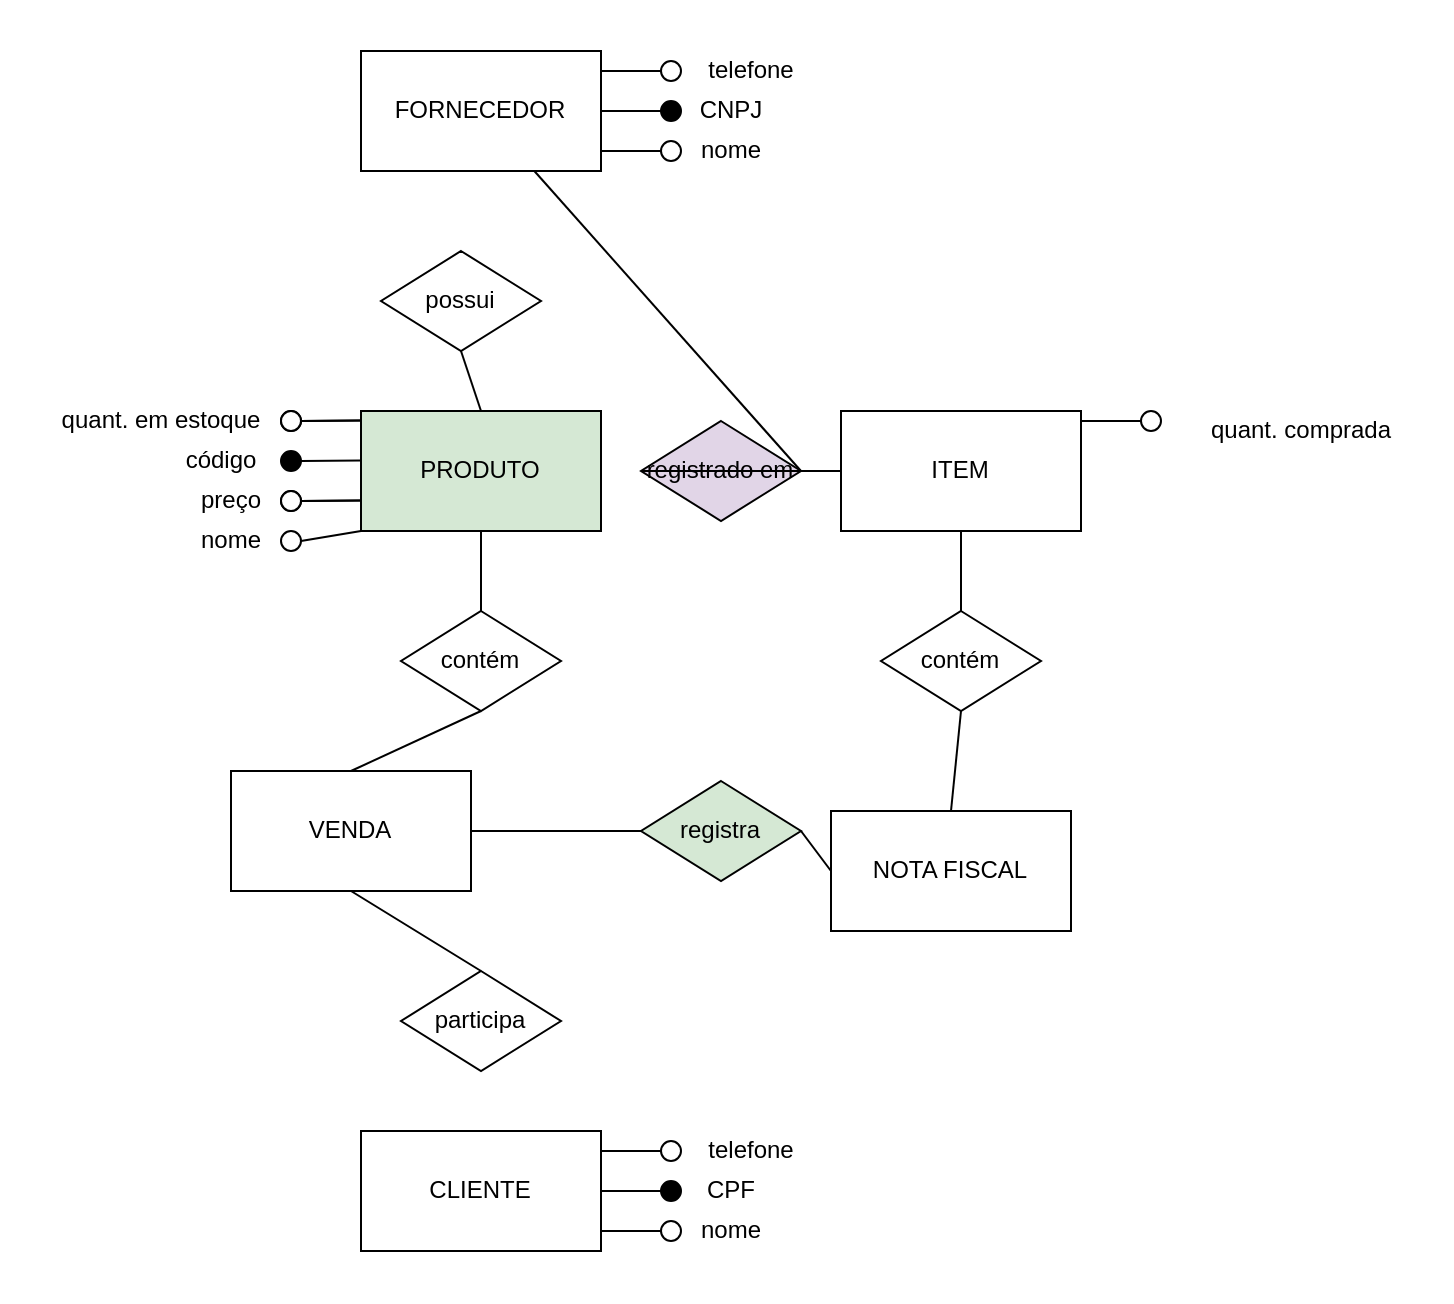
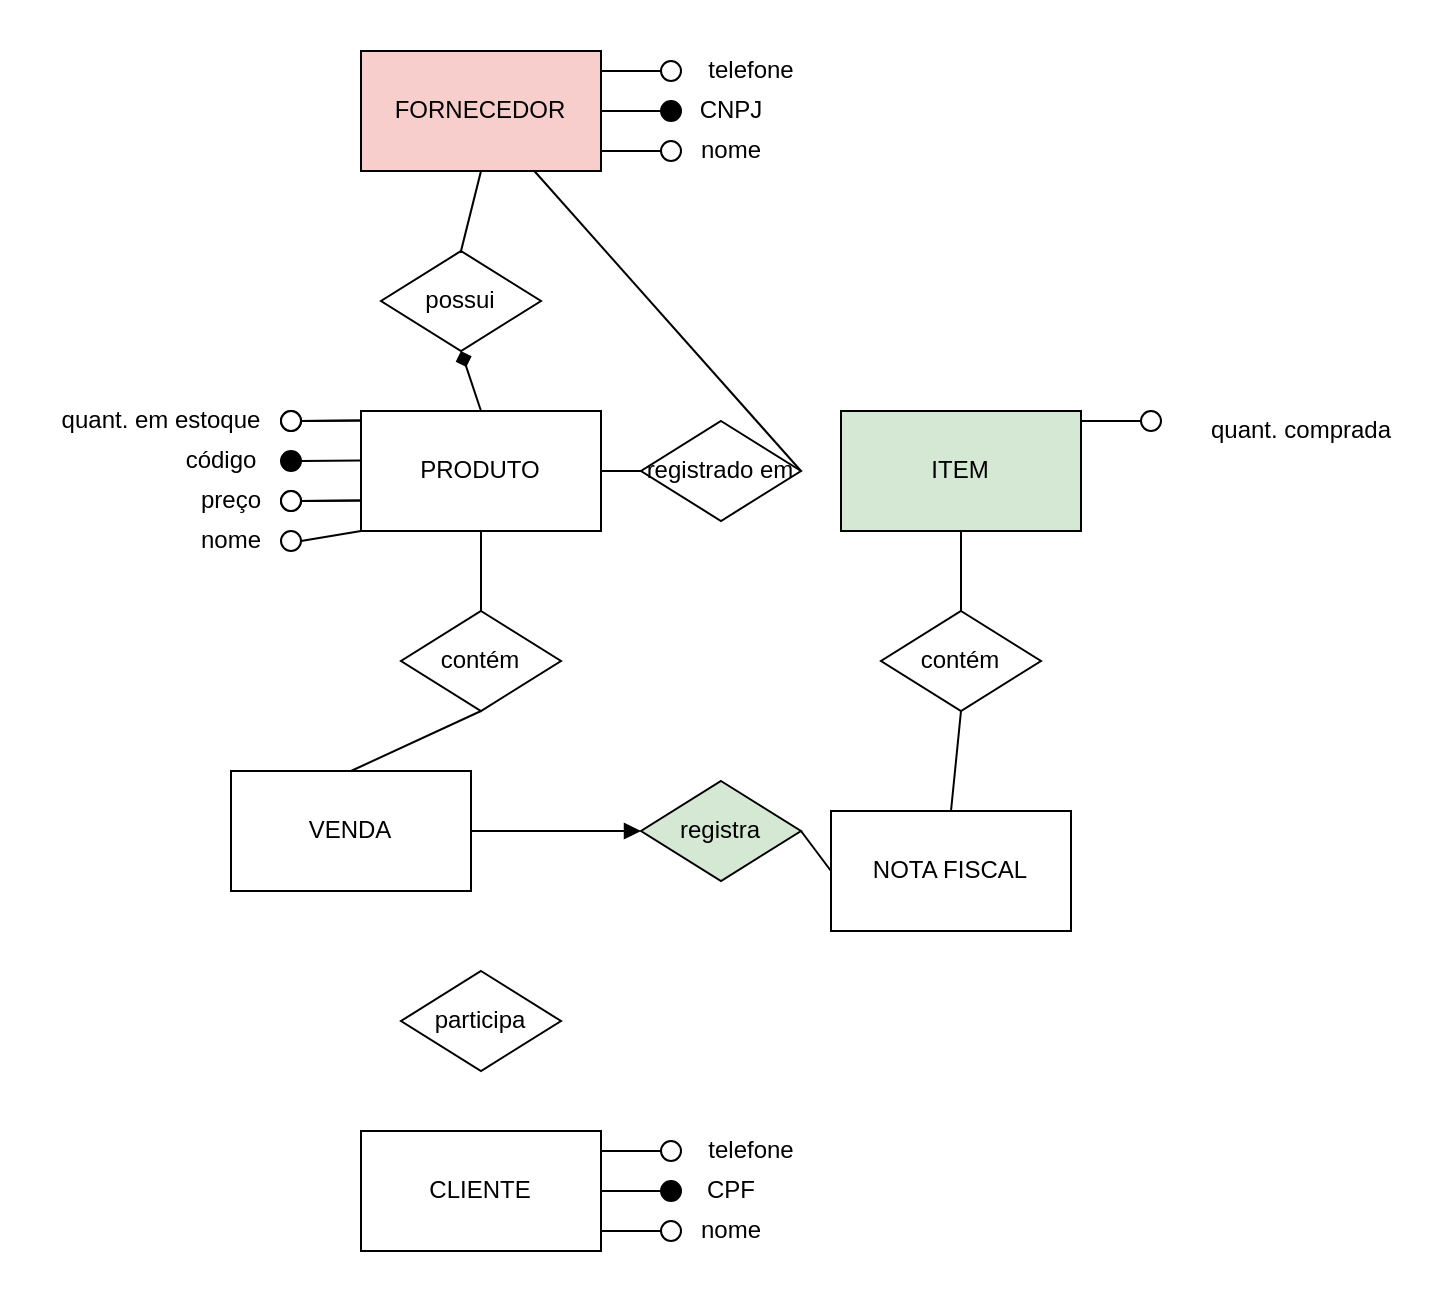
(481, 111) -> (481, 111)
none -> (471, 211)
(464, 360) -> (466, 367)
(481, 471) -> (481, 471)
(713, 471) -> (621, 471)
(721, 471) -> (721, 471)
(961, 471) -> (961, 471)
(630, 831) -> (623, 831)
(416, 931) -> none
